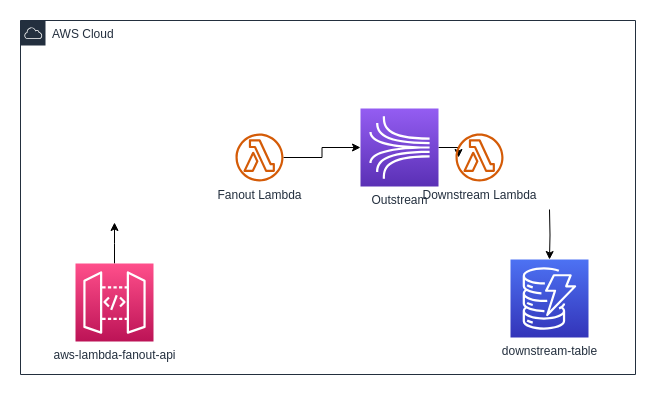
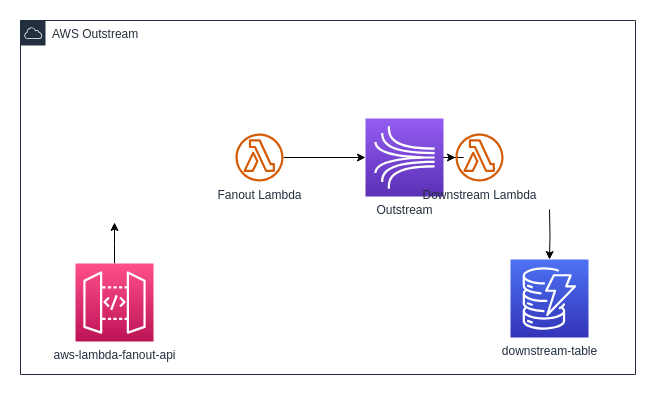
(80, 35) -> (95, 35)
(400, 148) -> (405, 158)
